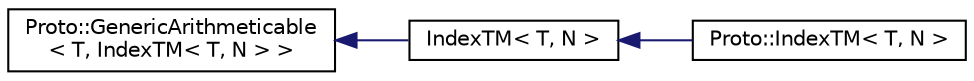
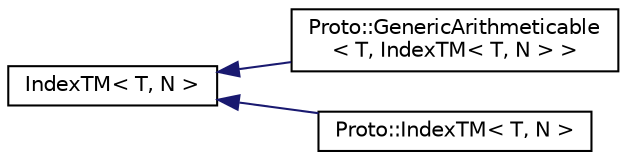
(383, 40) -> (265, 66)
